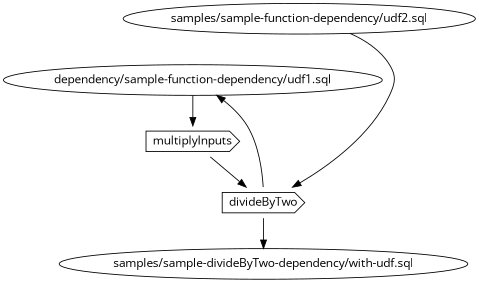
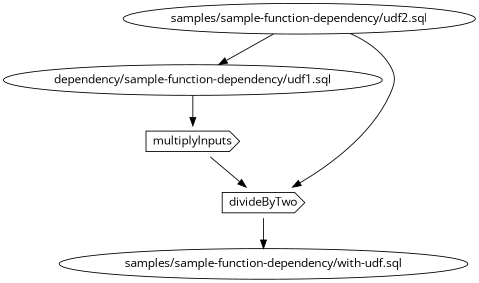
(254, 139) -> (250, 47)
(264, 264) -> (264, 264)
